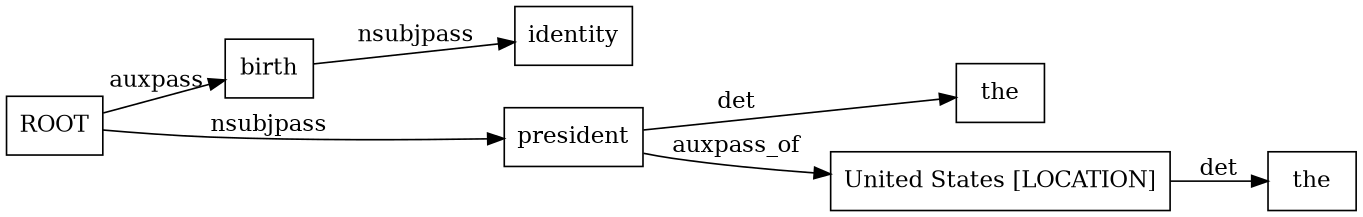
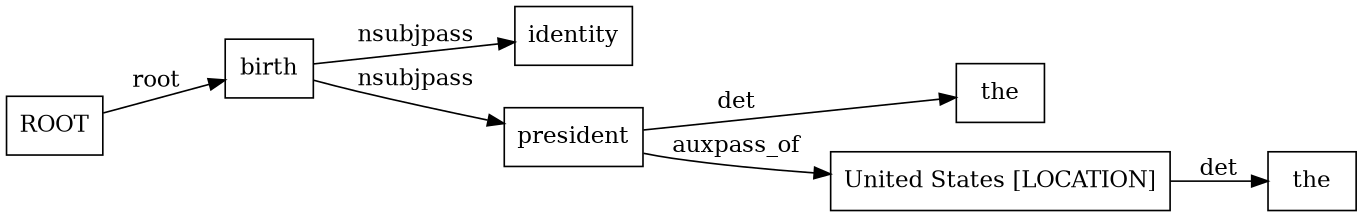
(157, 81) -> (157, 81)
(295, 139) -> (400, 101)
